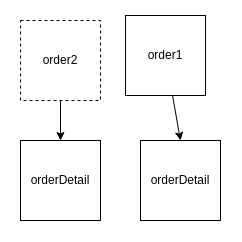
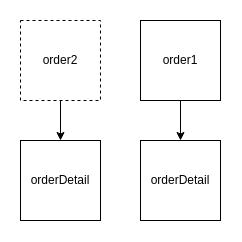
(166, 56) -> (181, 61)
